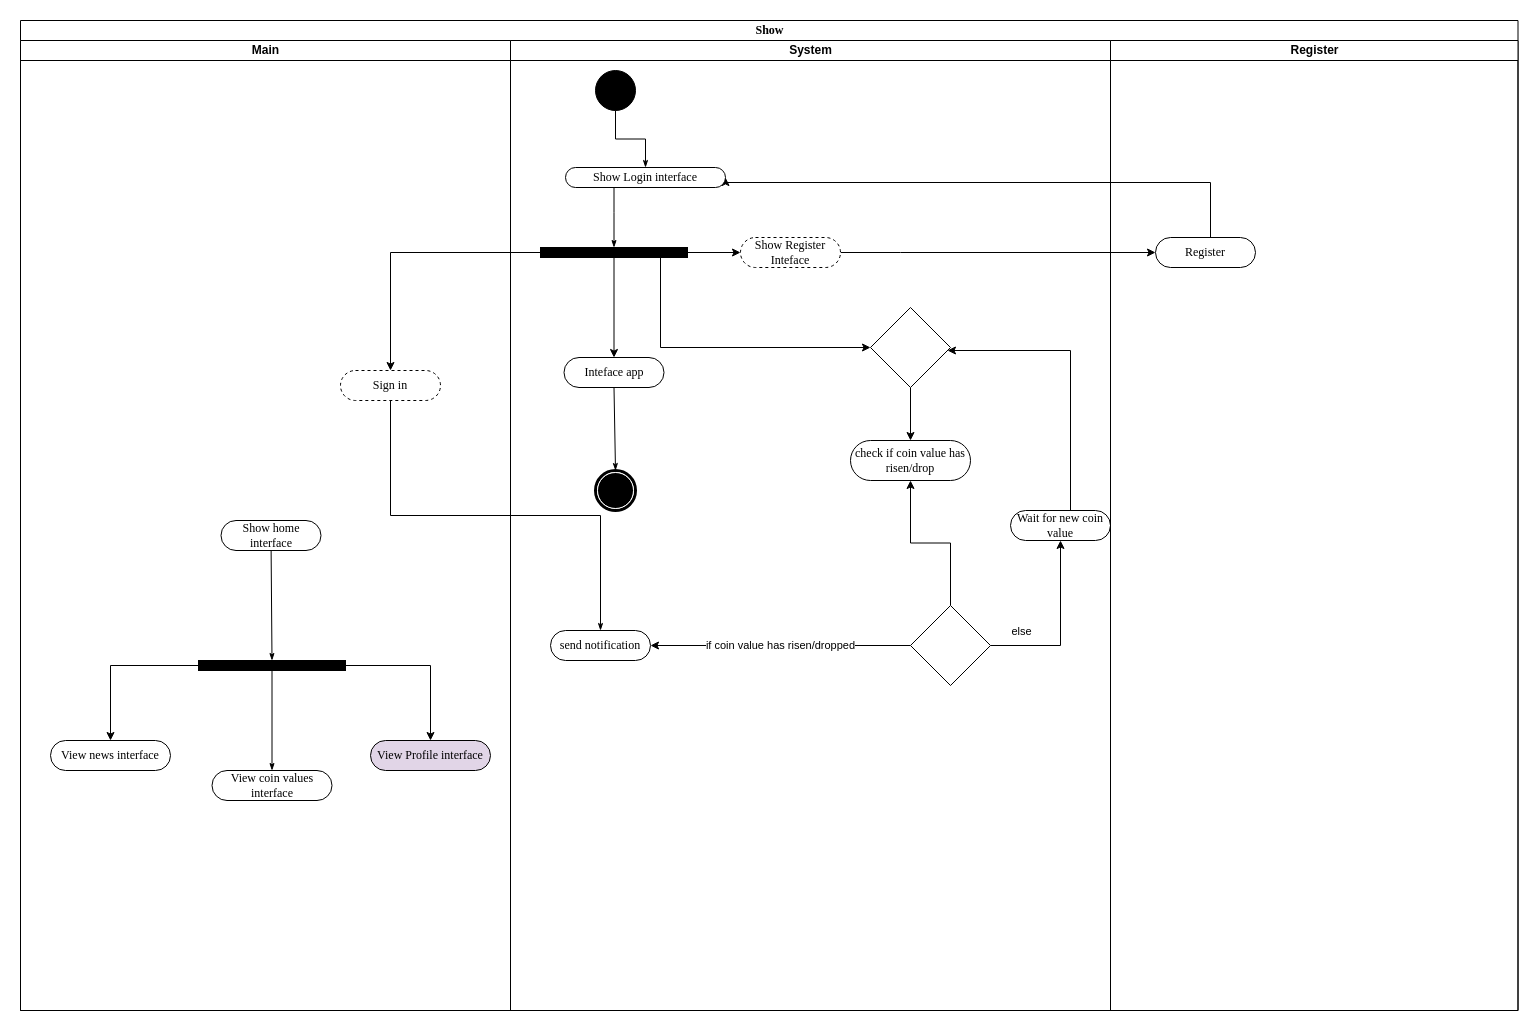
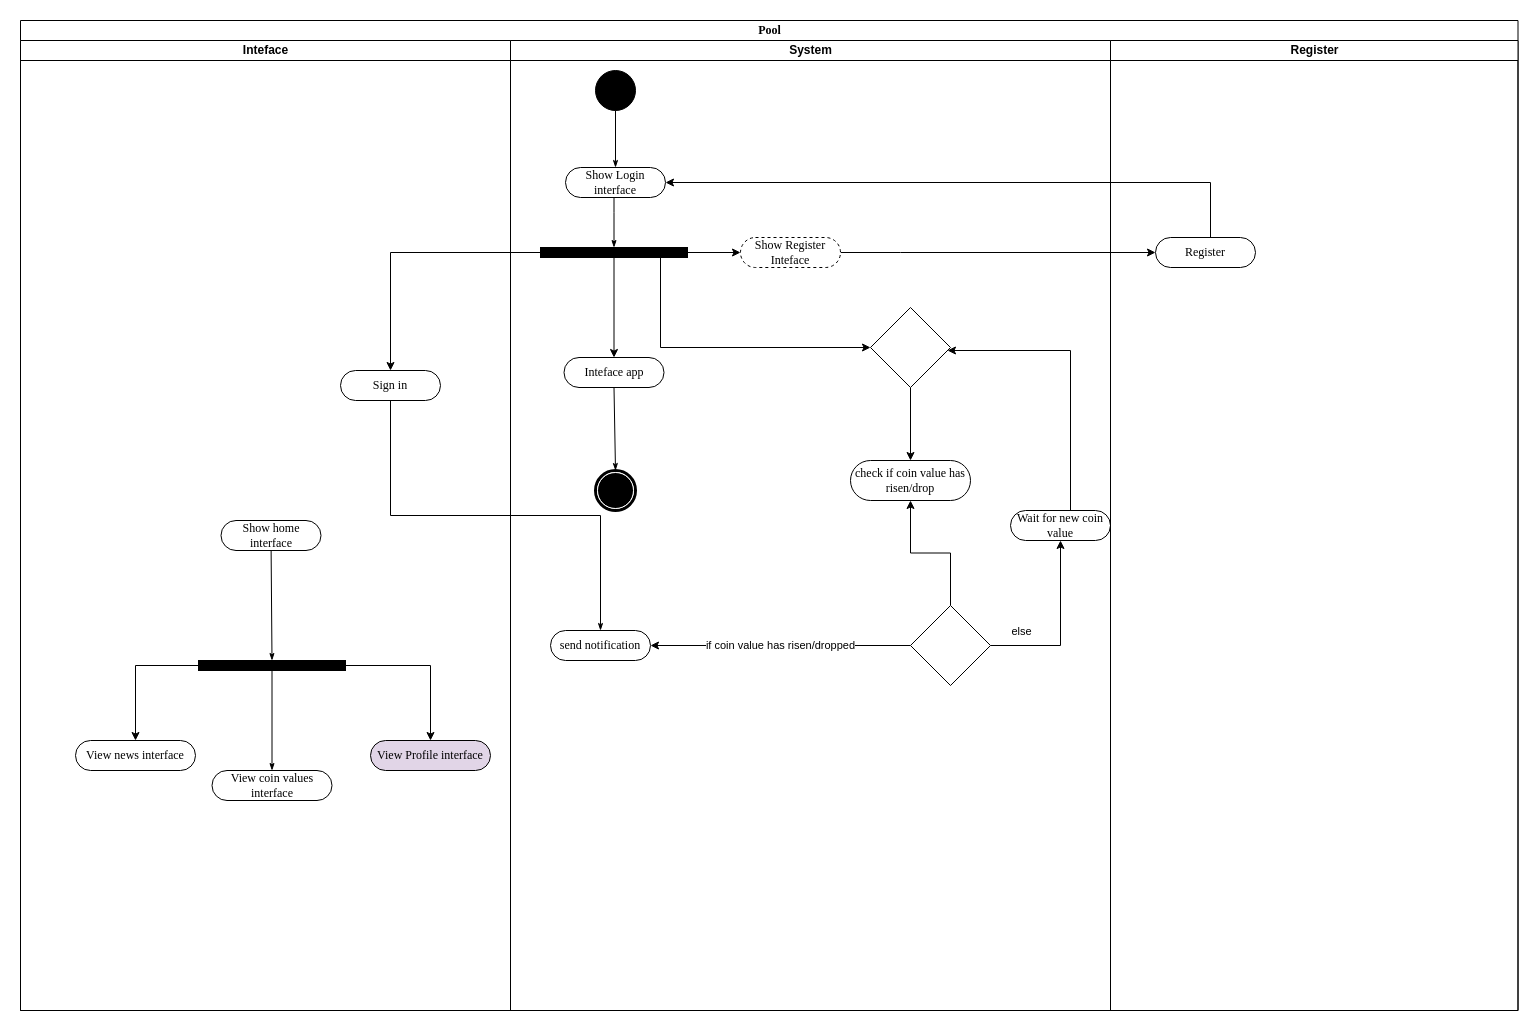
(770, 31) -> (770, 31)
(266, 51) -> (266, 51)
(646, 178) -> (616, 183)
(391, 386) -> (391, 386)
(911, 461) -> (911, 481)
(111, 756) -> (136, 756)
